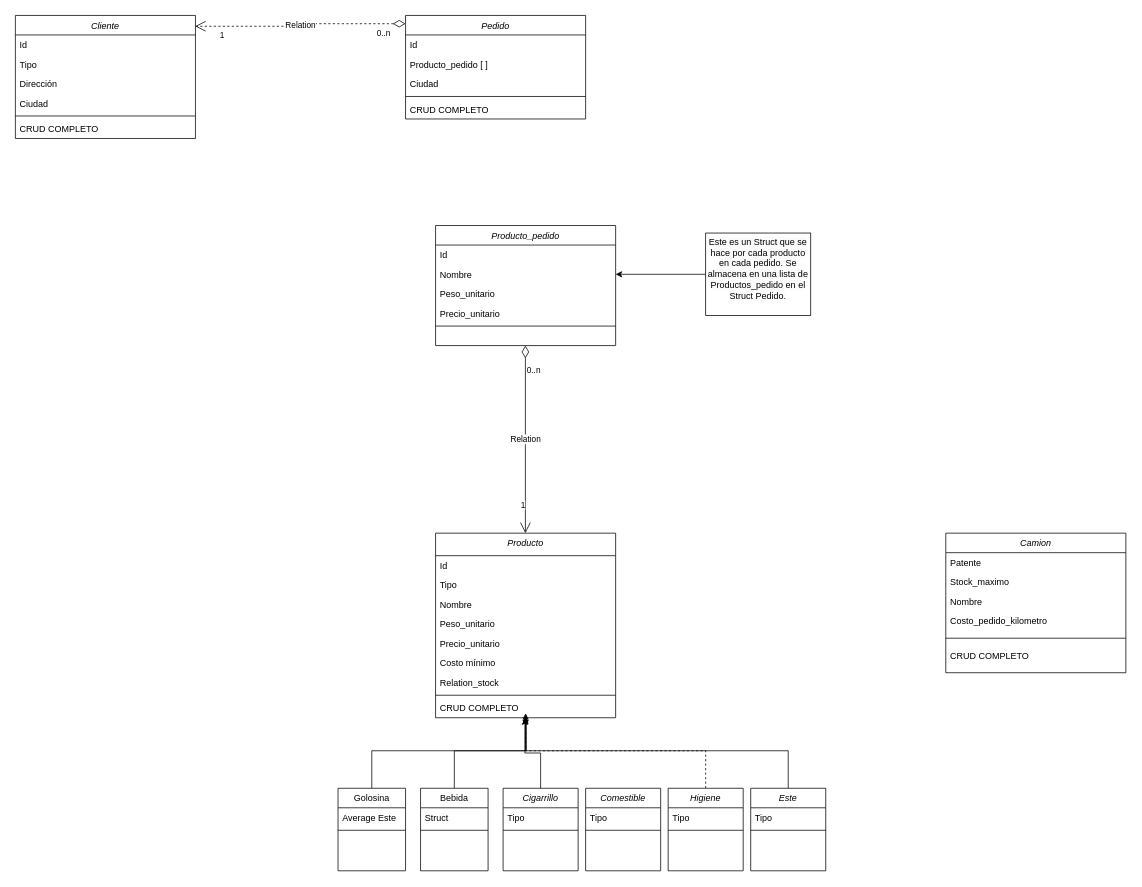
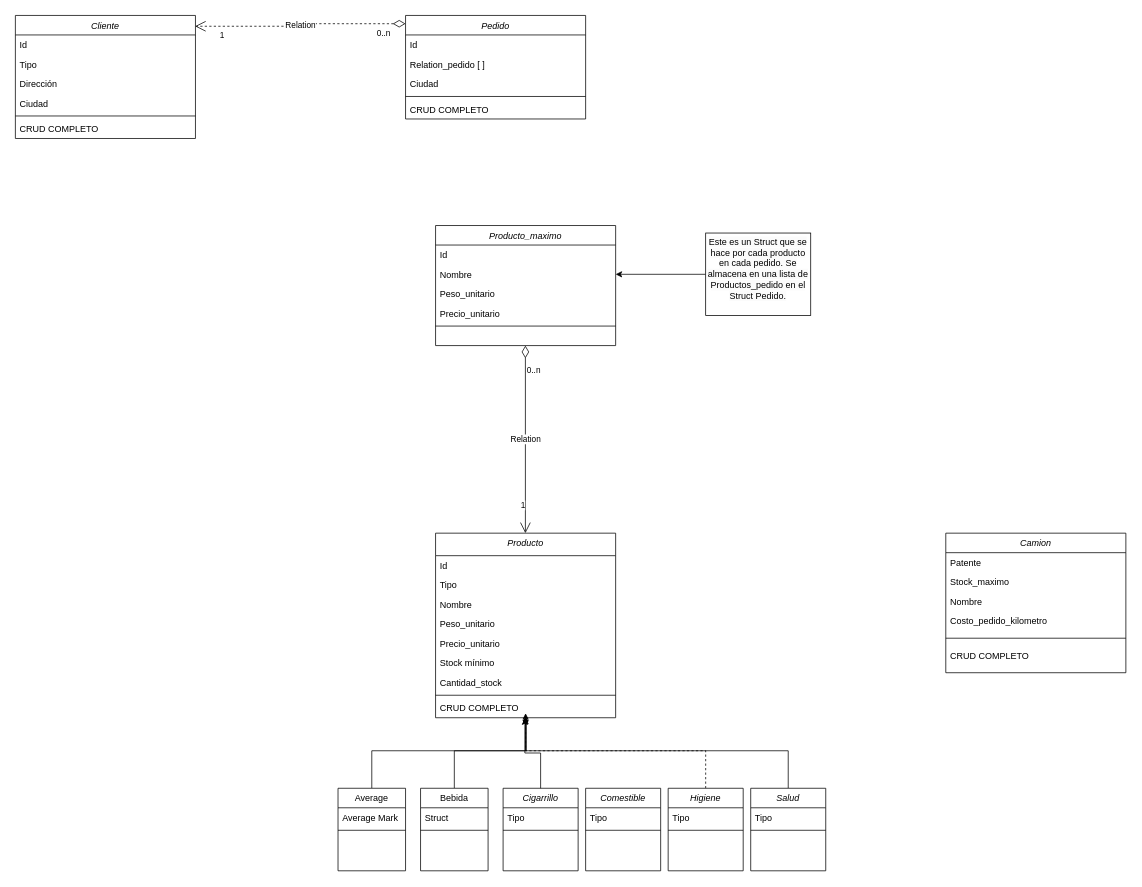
(454, 65) -> (452, 65)
(525, 236) -> (525, 236)
(467, 663) -> (467, 663)
(472, 683) -> (474, 683)
(371, 798) -> (371, 798)
(788, 798) -> (788, 798)
(371, 818) -> (371, 818)
